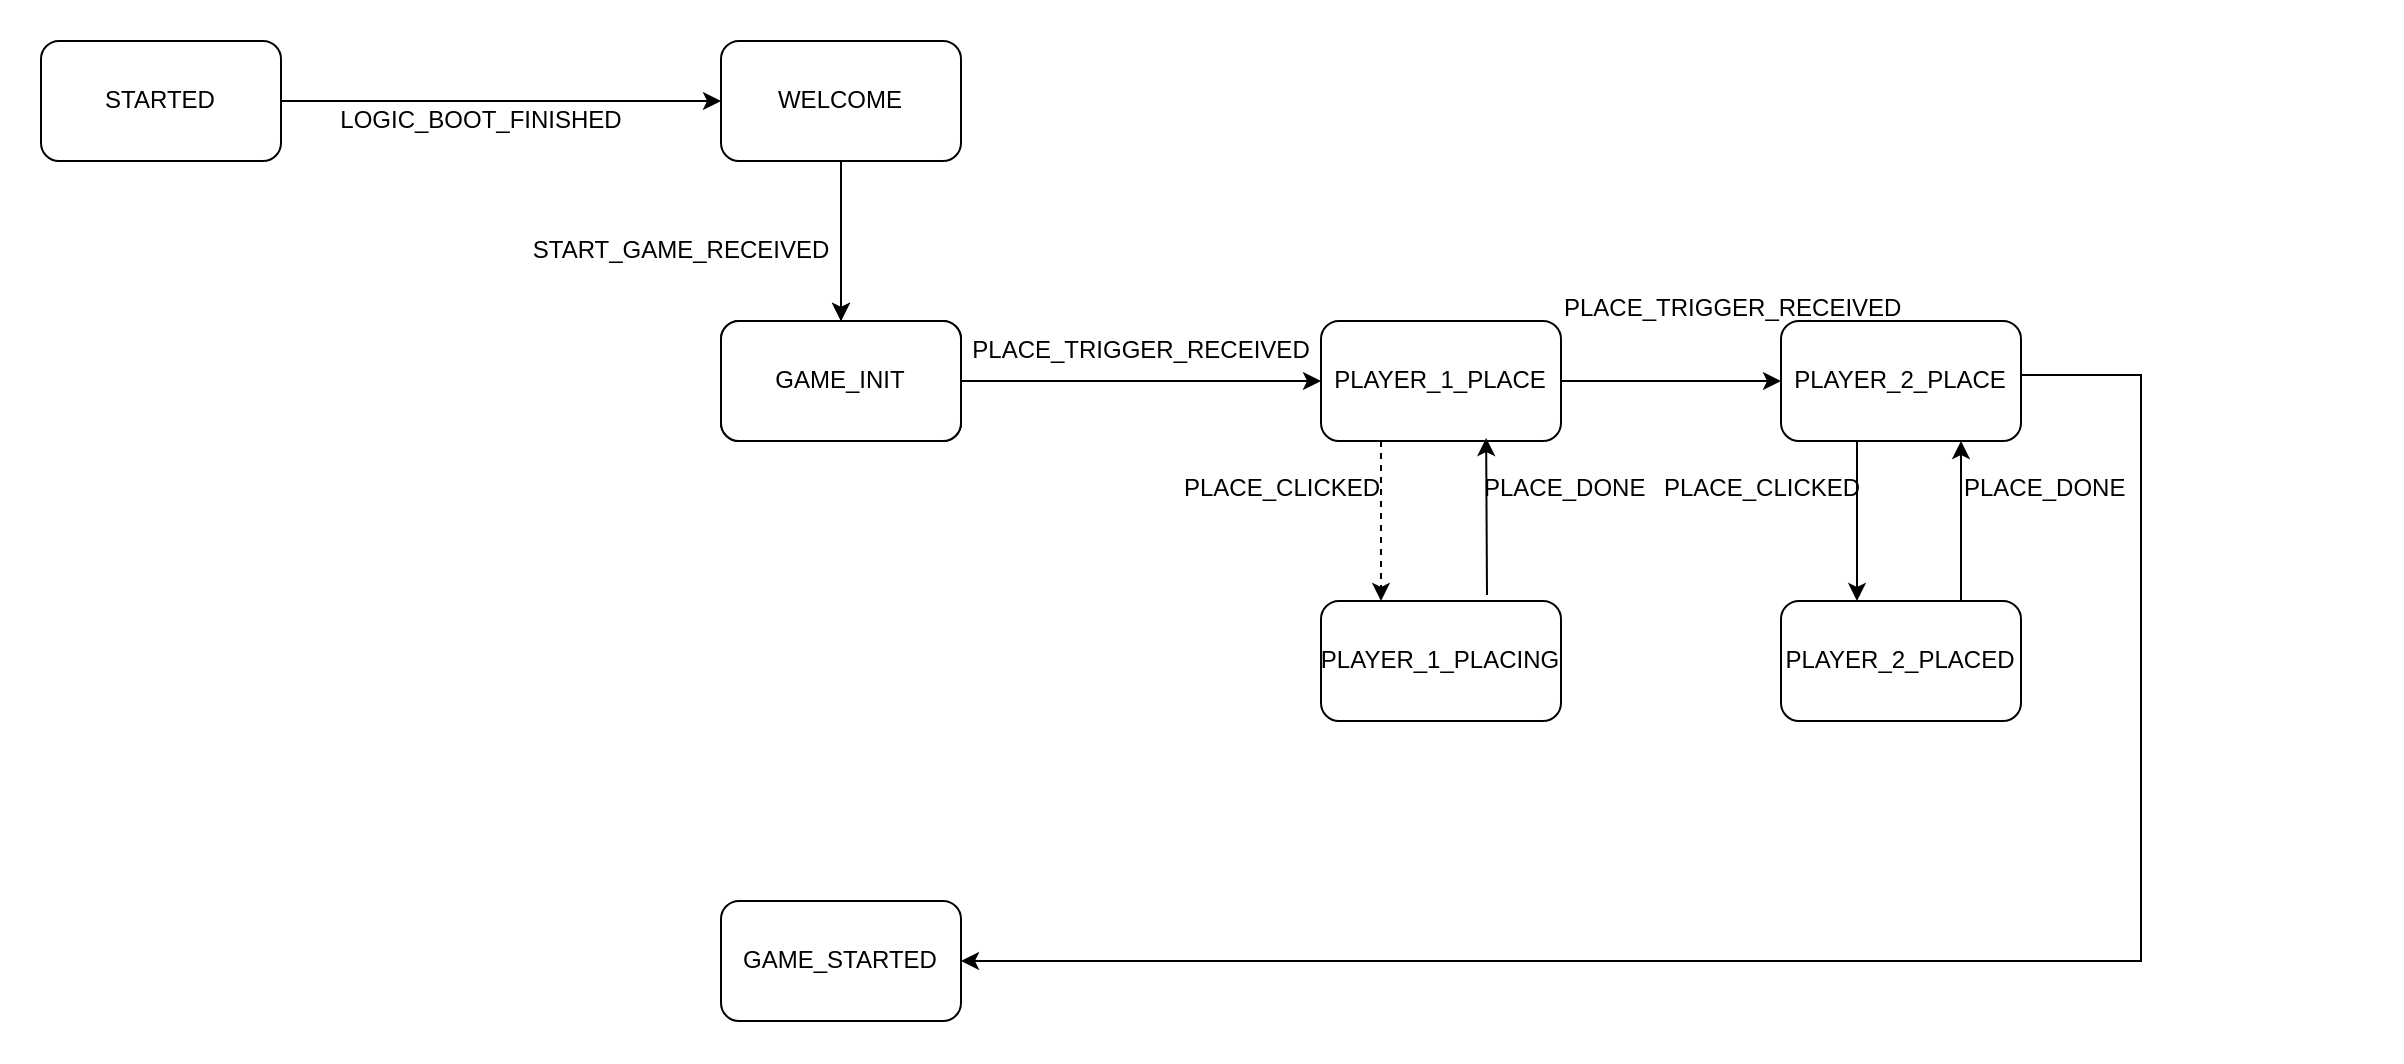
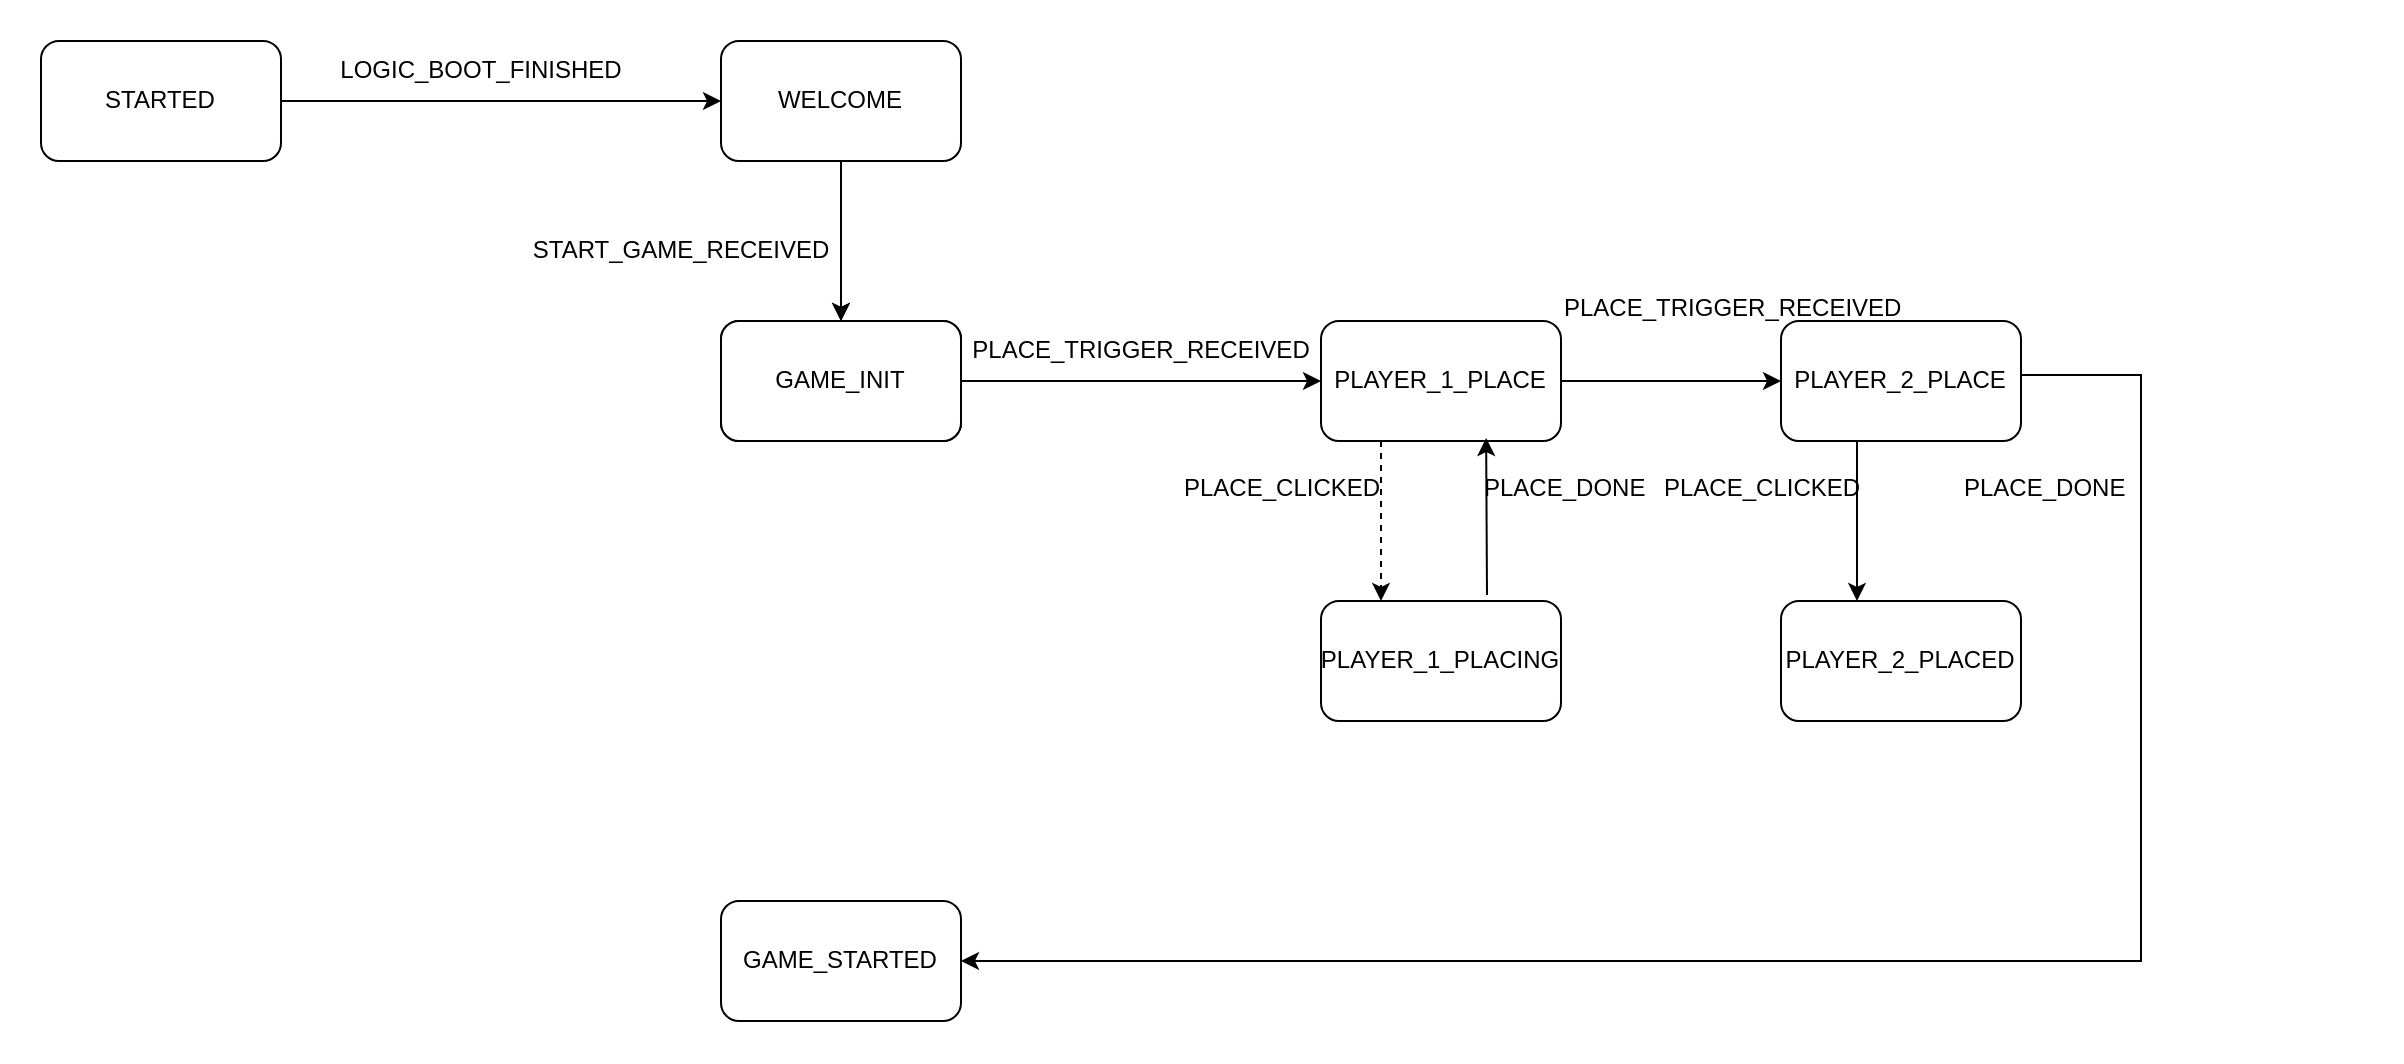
(481, 121) -> (481, 71)
(1961, 528) -> none
